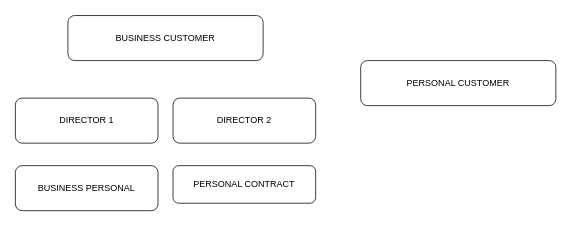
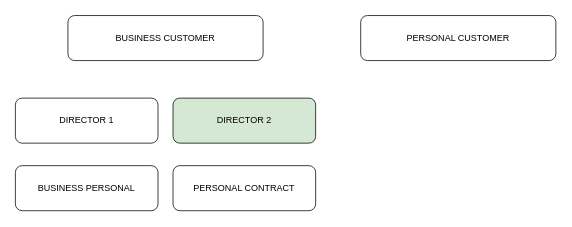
(458, 83) -> (458, 38)
(244, 120) -> (244, 120)
(244, 184) -> (244, 188)
